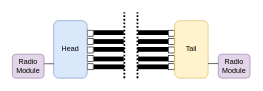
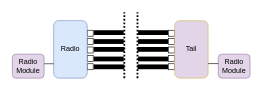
(71, 50) -> (71, 50)
(192, 50) -> (192, 50)
